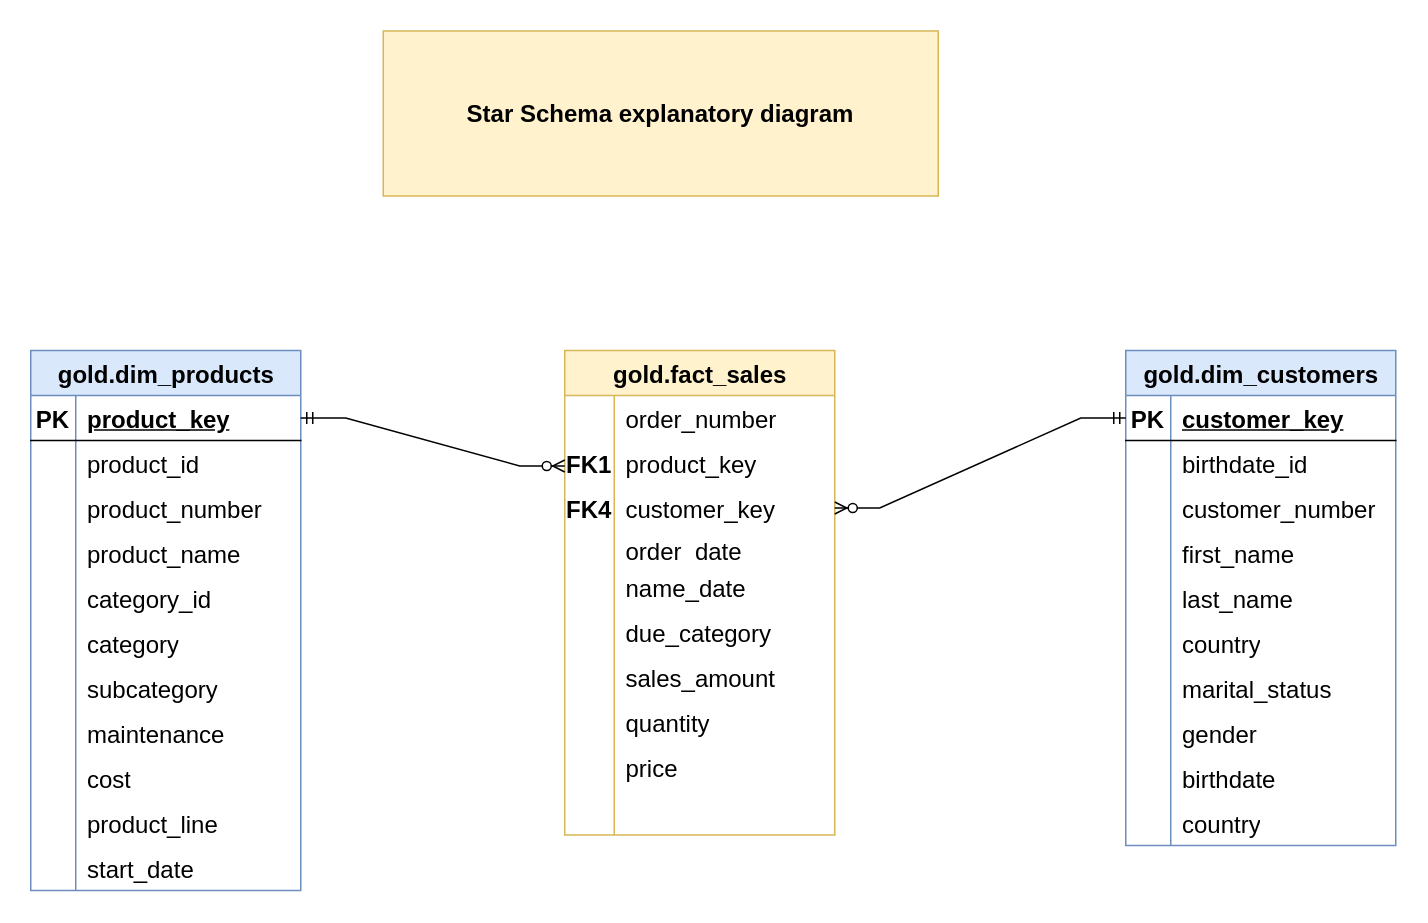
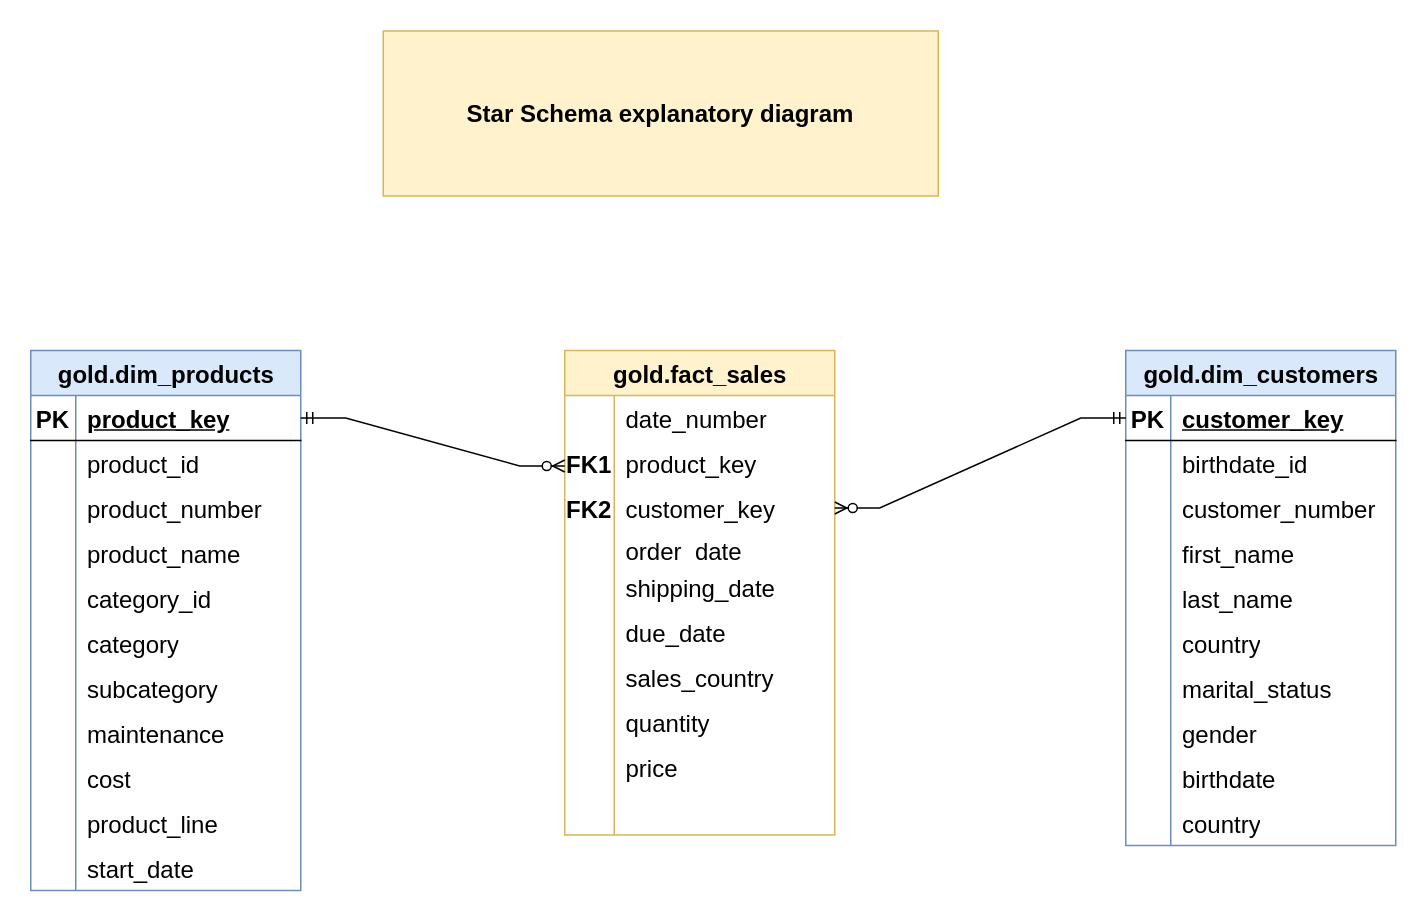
(707, 419) -> (700, 419)
(590, 509) -> (590, 509)
(687, 589) -> (707, 589)
(707, 634) -> (680, 634)
(704, 679) -> (710, 679)
